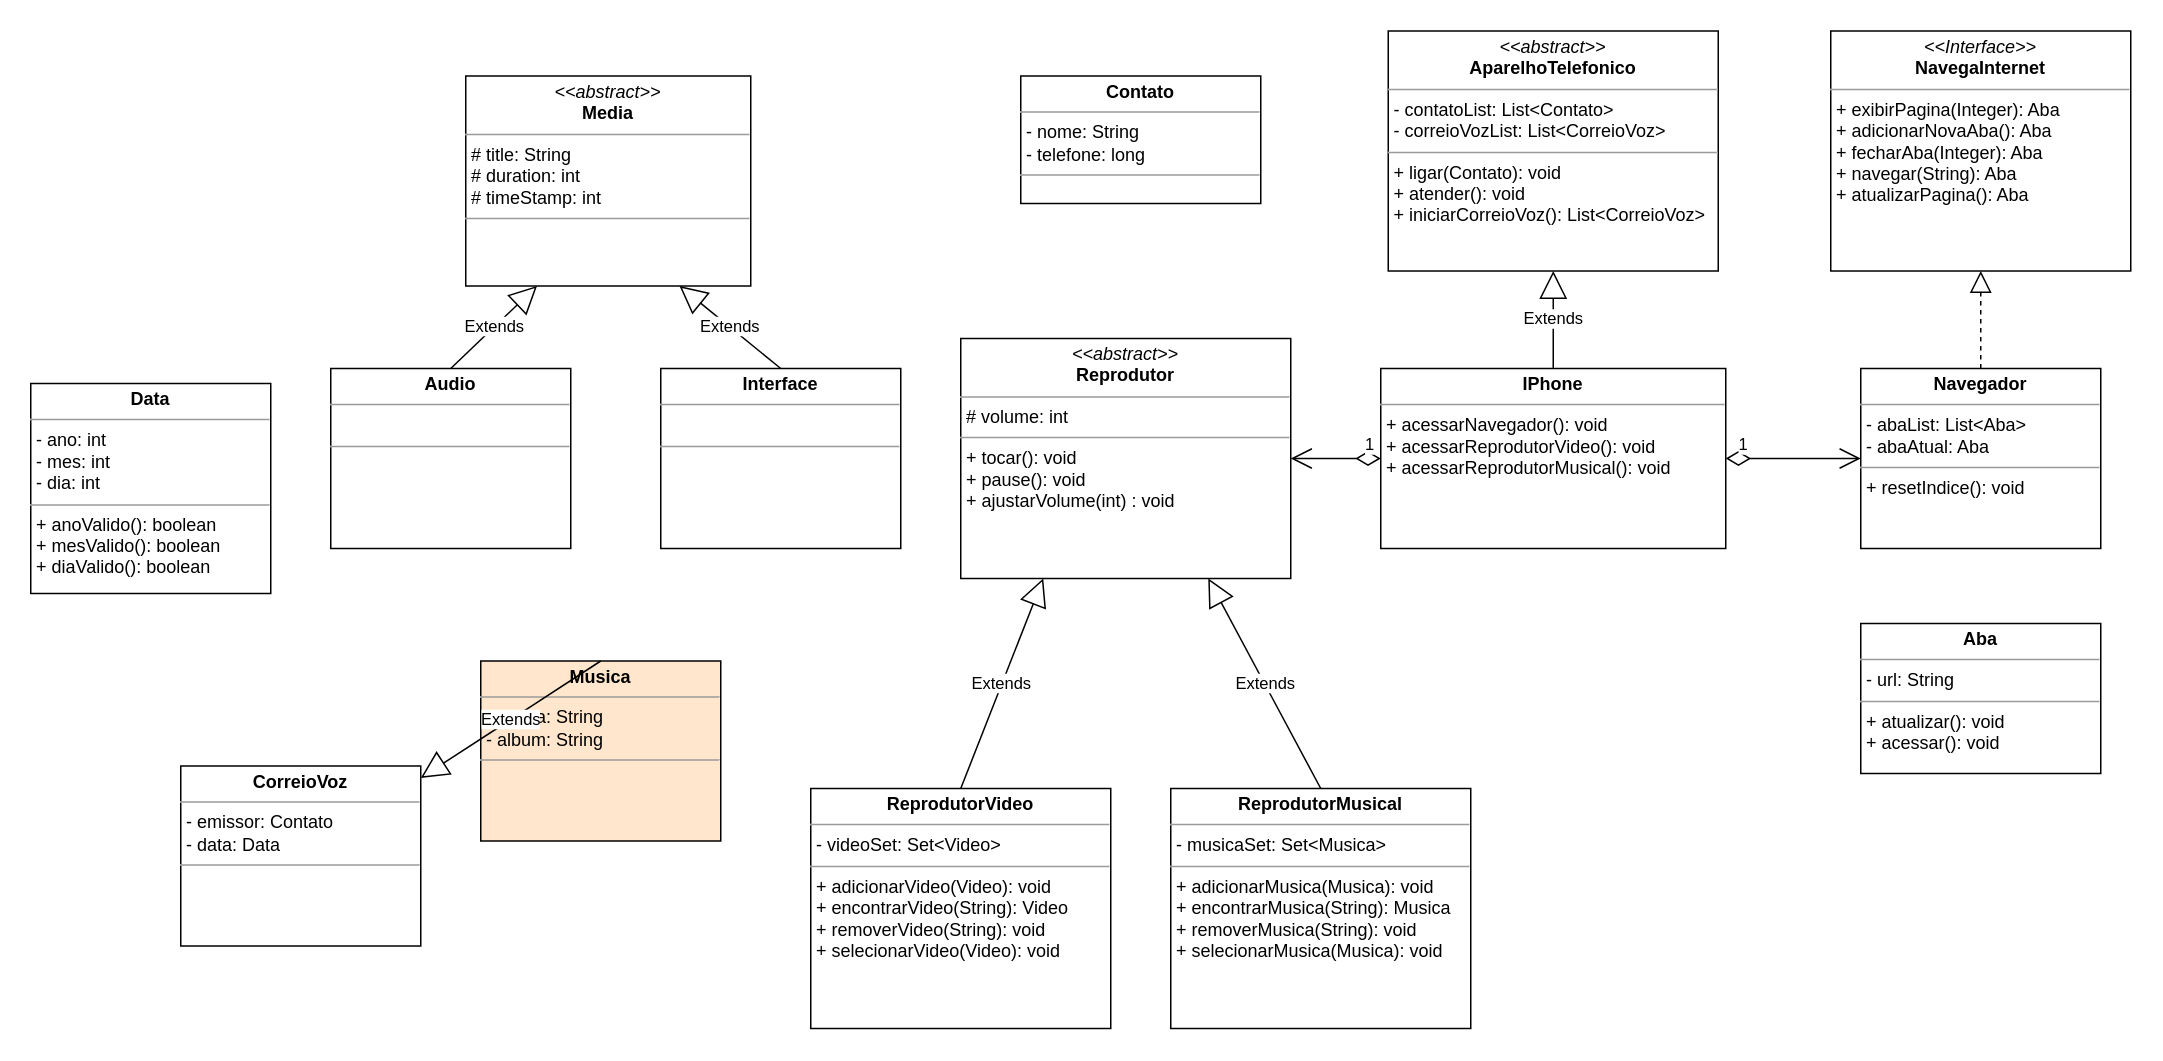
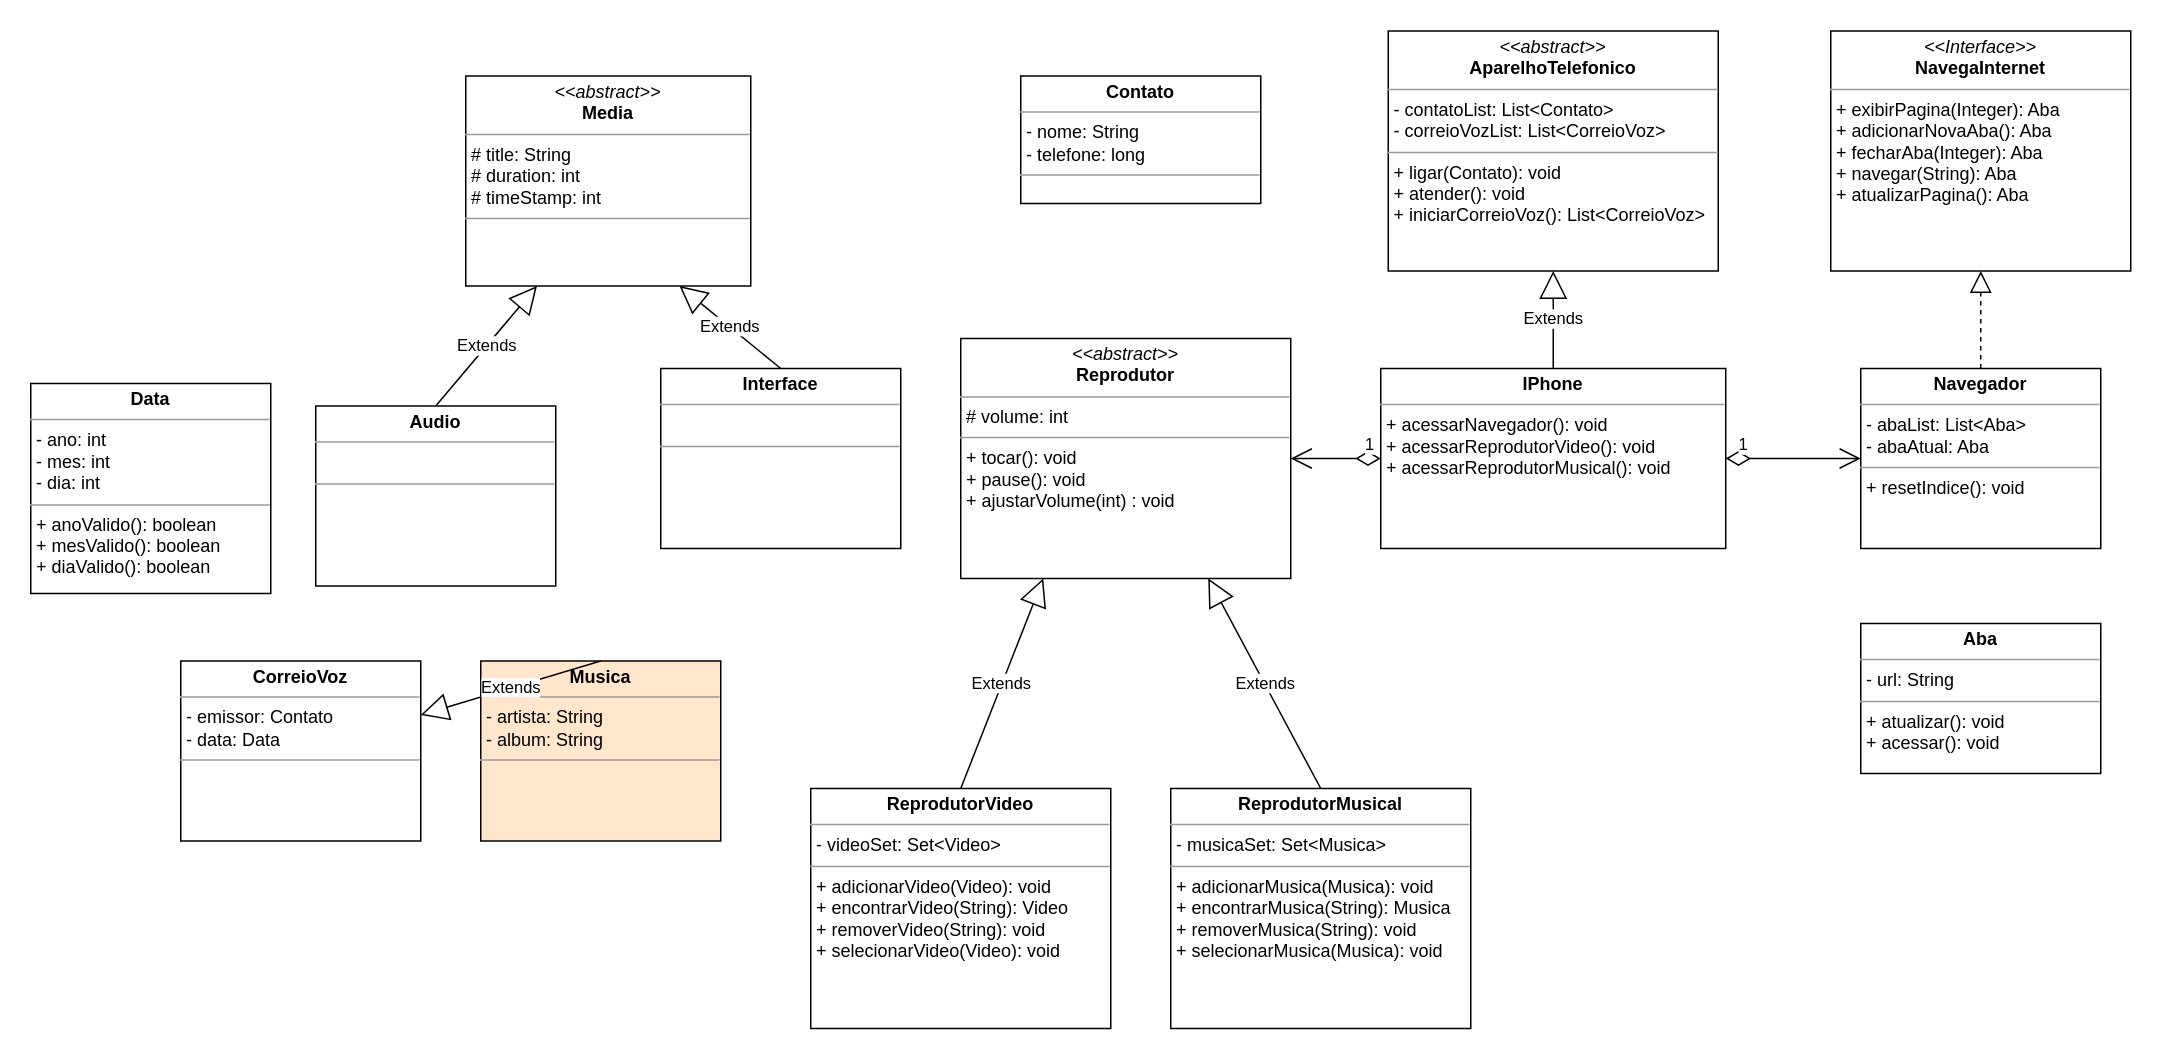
(451, 458) -> (436, 496)
(301, 856) -> (301, 751)
